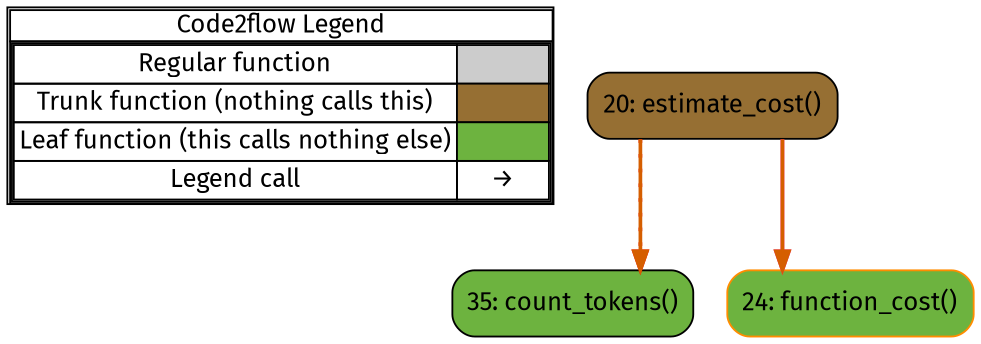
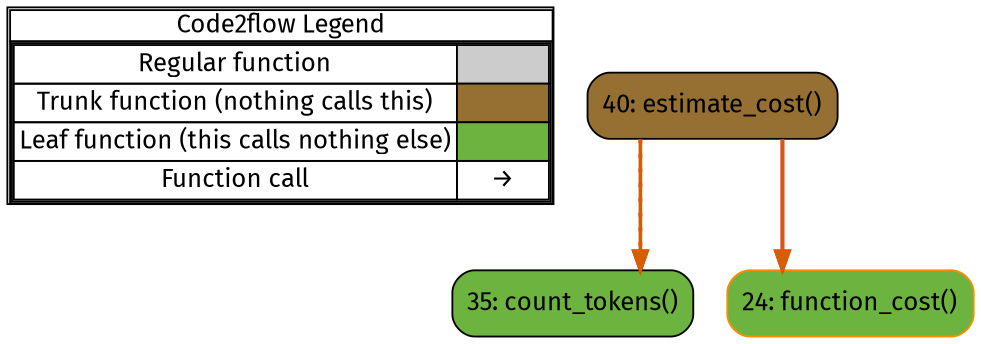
(713, 106) -> (713, 106)
(235, 179) -> (235, 179)
